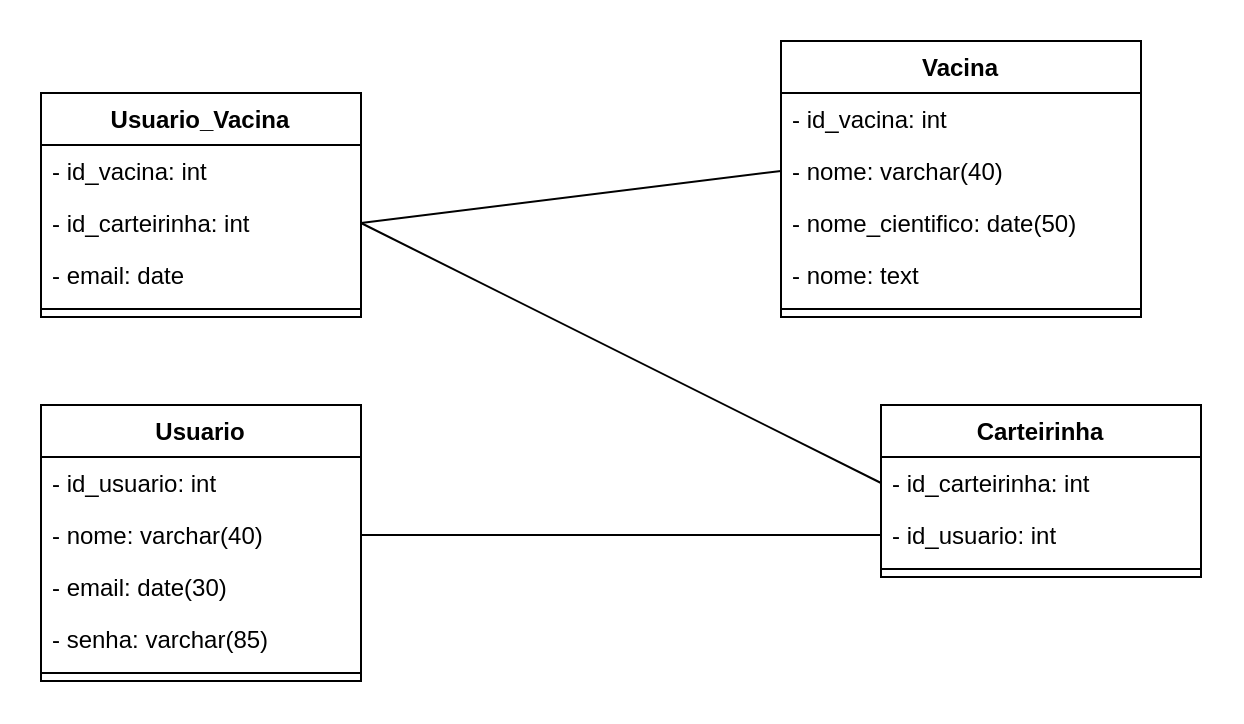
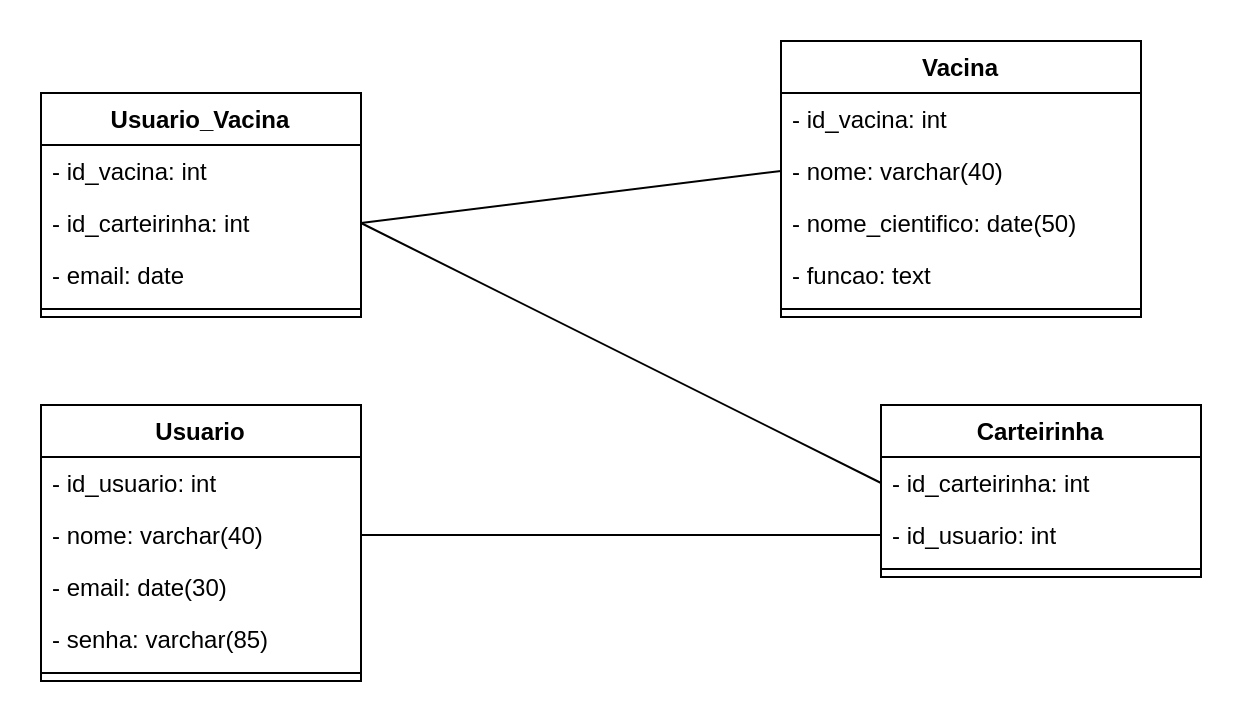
(866, 276) -> (880, 276)
